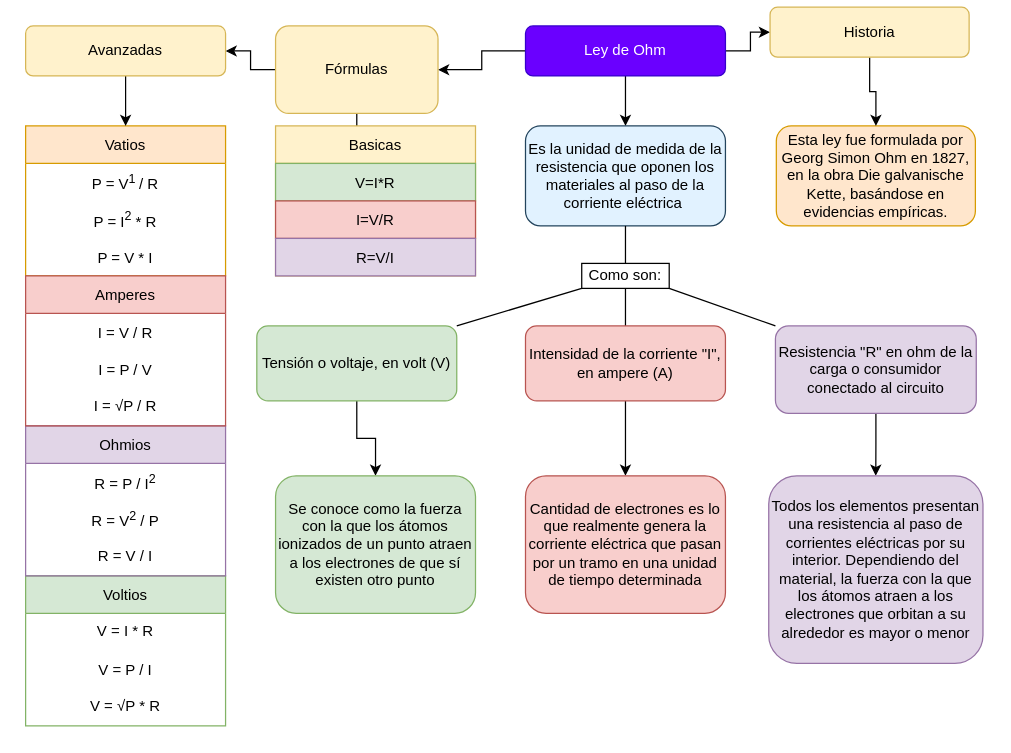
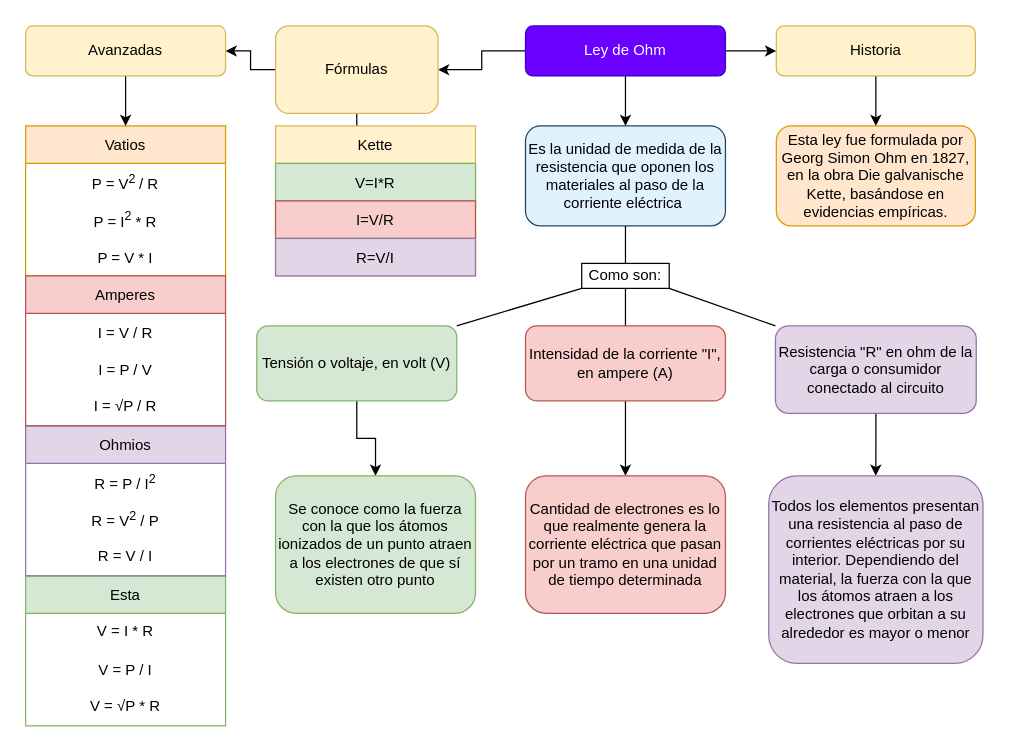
(870, 32) -> (876, 51)
(375, 145) -> (375, 145)
(126, 182) -> (126, 182)
(125, 595) -> (125, 595)
